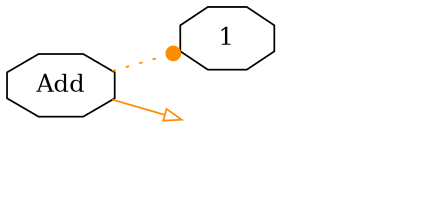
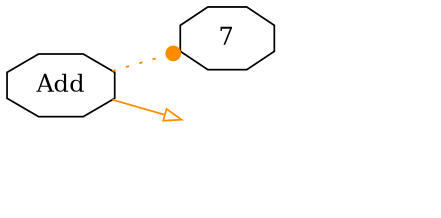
(227, 38) -> (227, 38)
